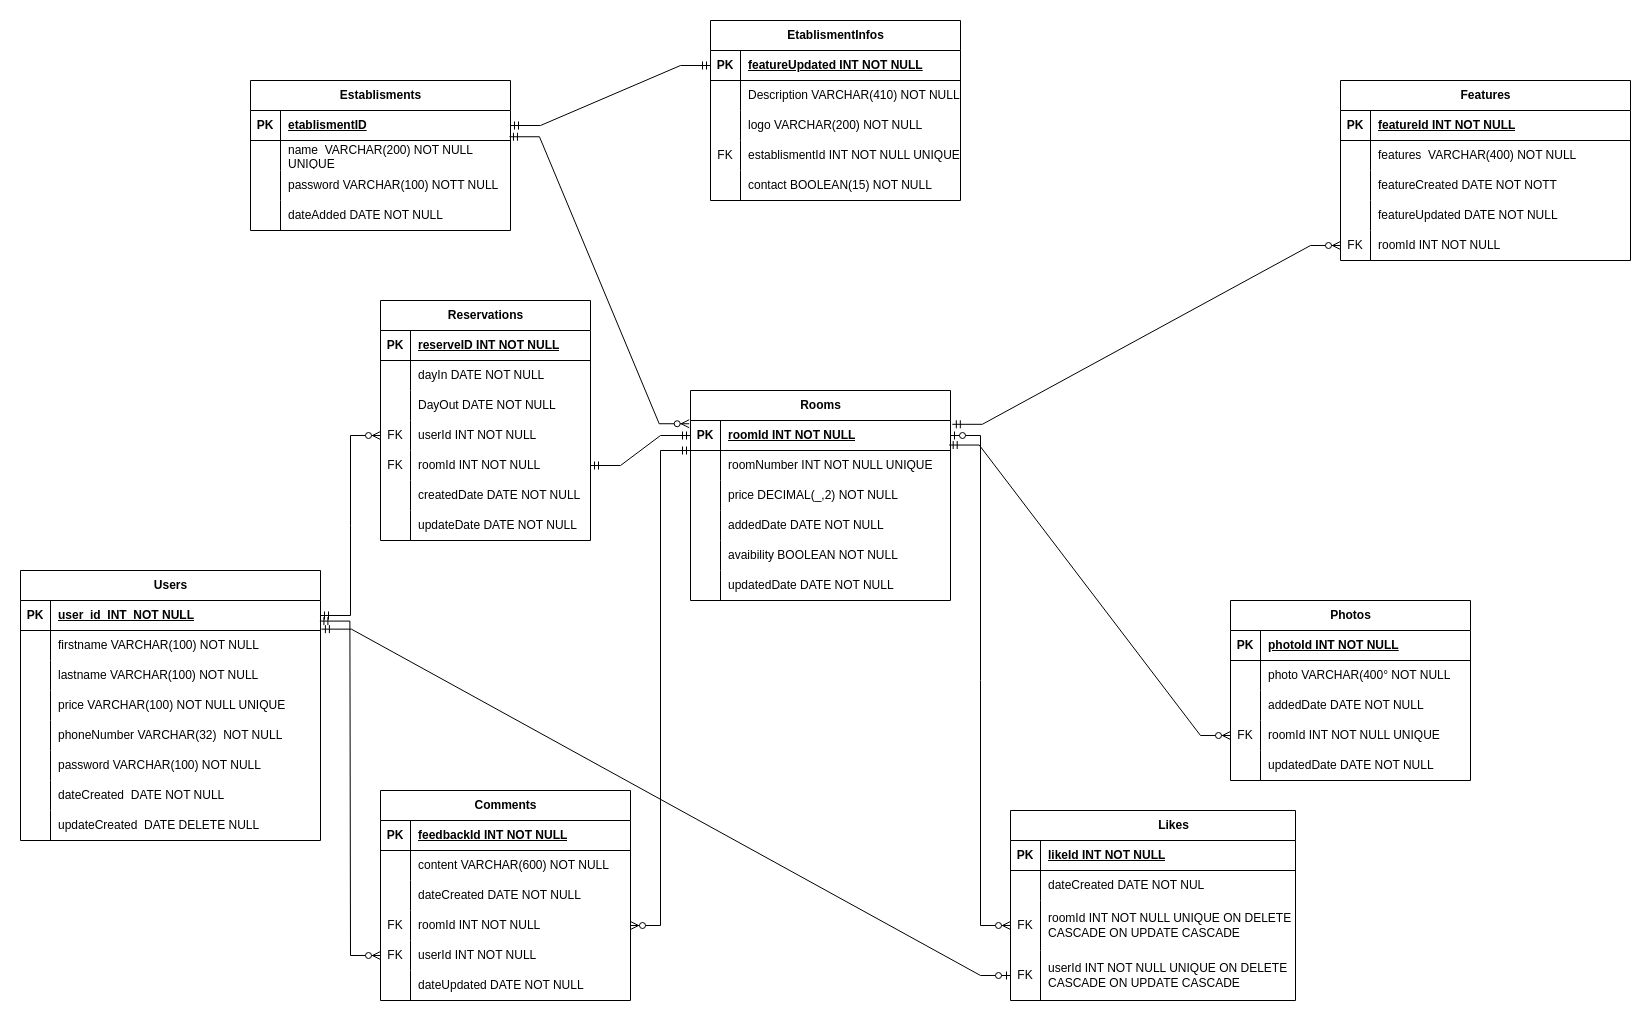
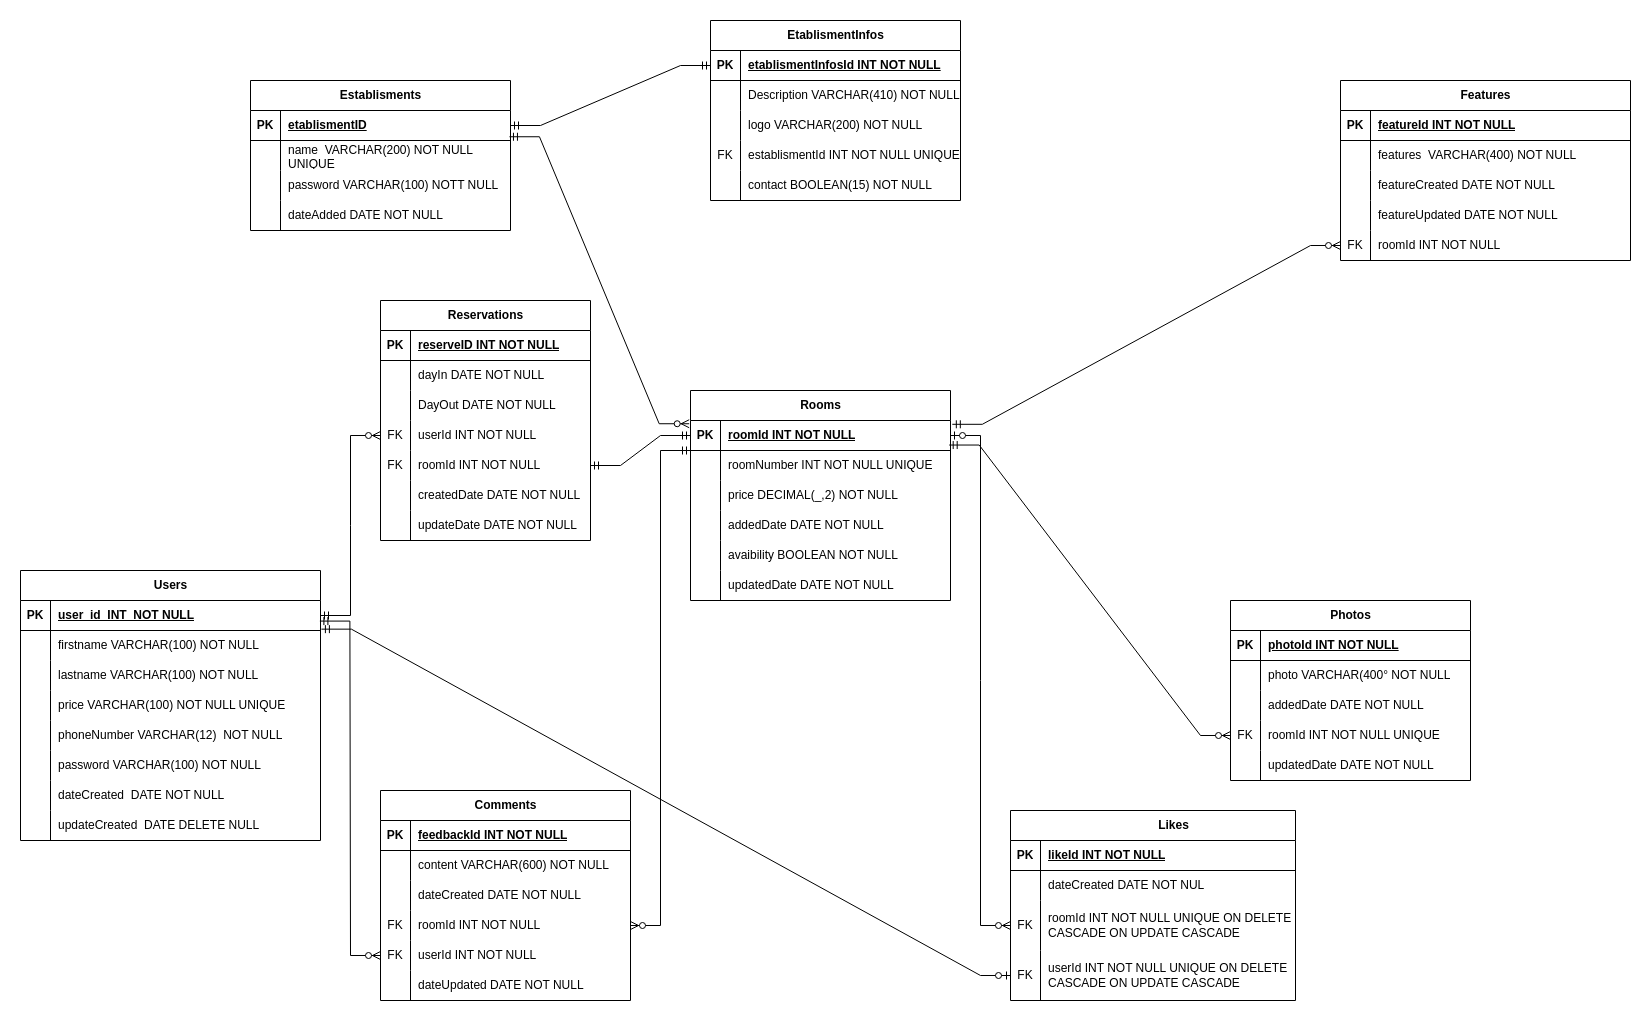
(835, 66) -> (845, 66)
(1468, 186) -> (1468, 186)
(165, 736) -> (165, 736)
